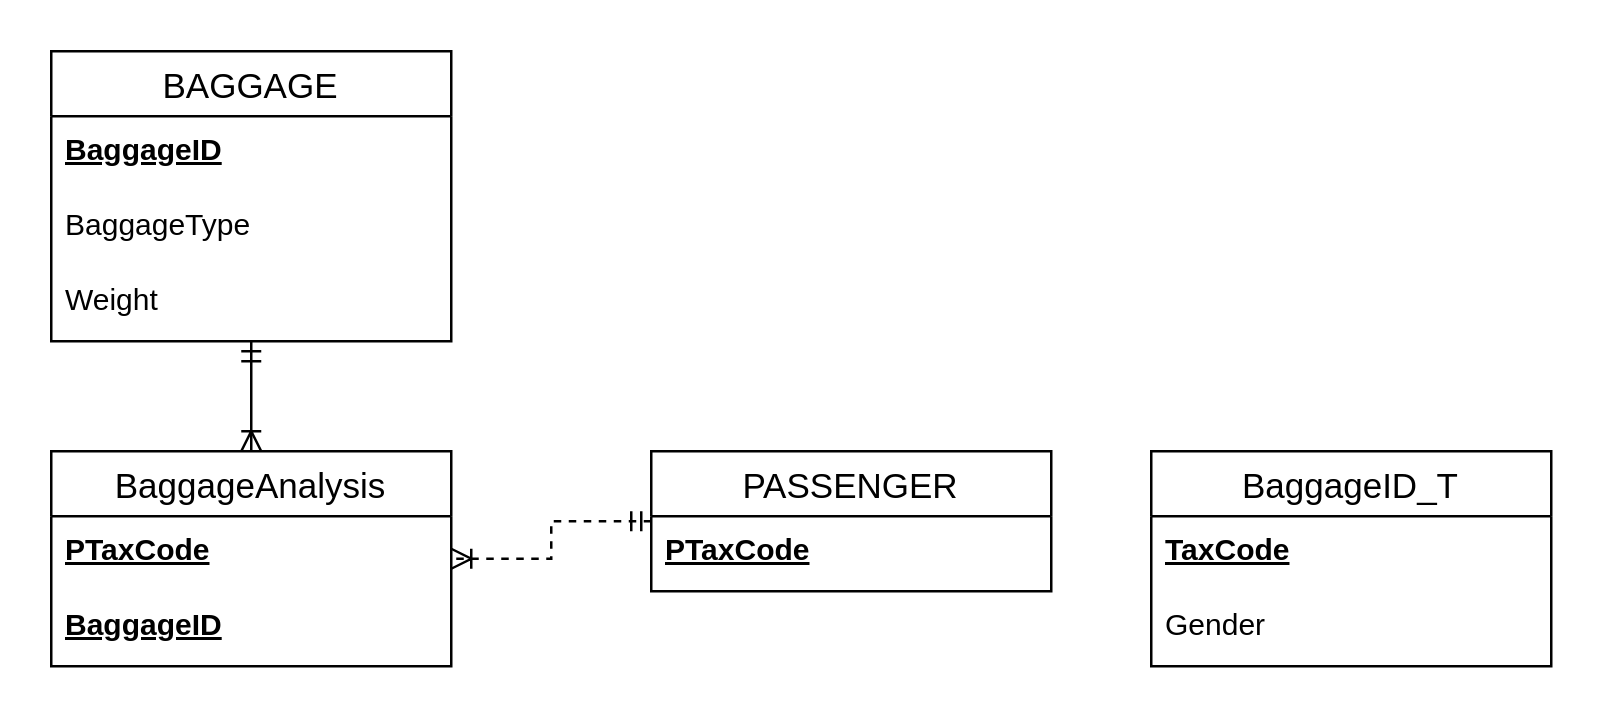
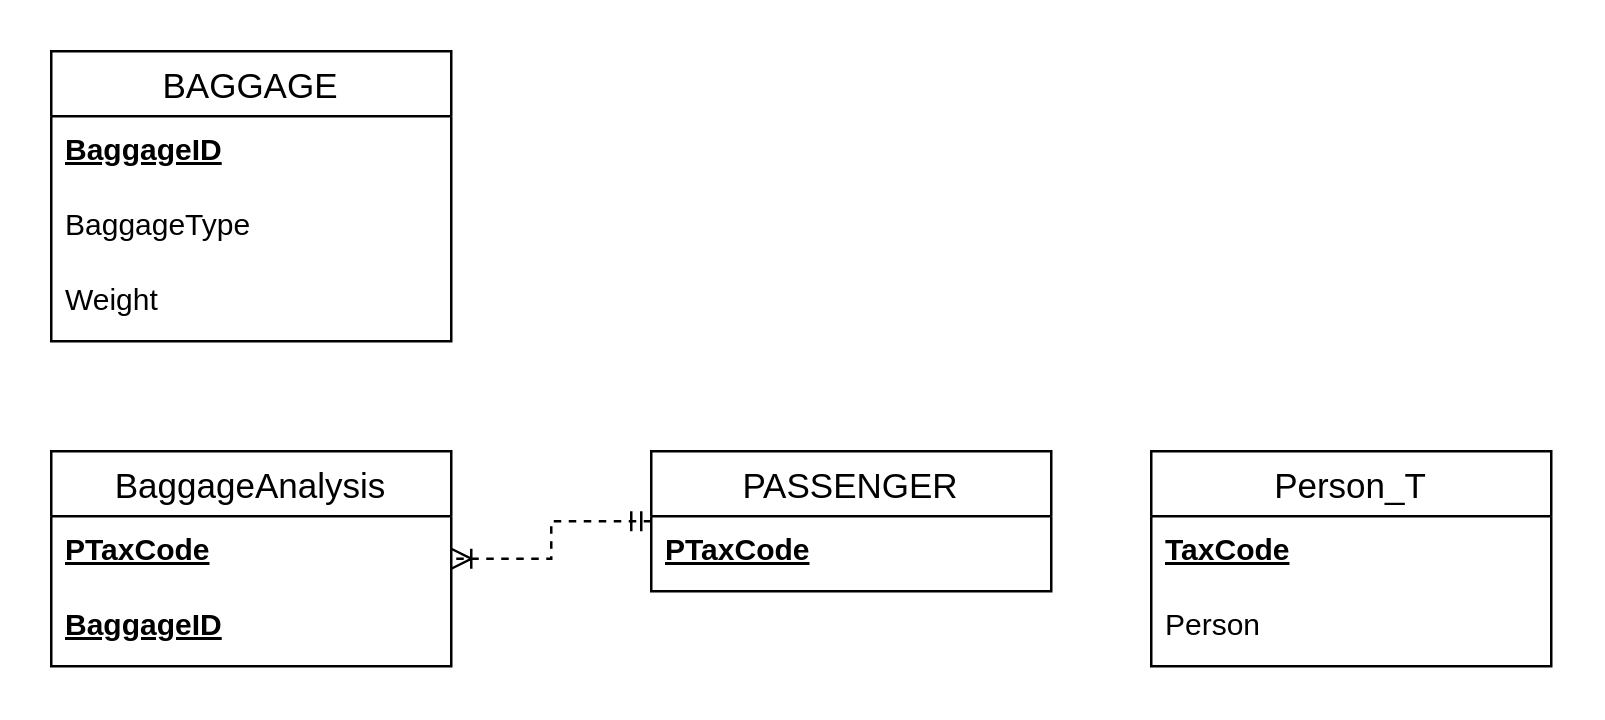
(251, 398) -> none
(1350, 486) -> (1350, 486)
(1215, 625) -> (1215, 625)
